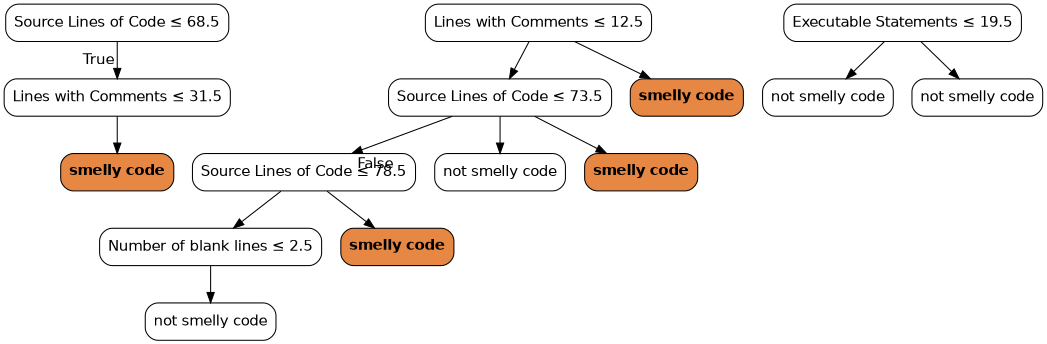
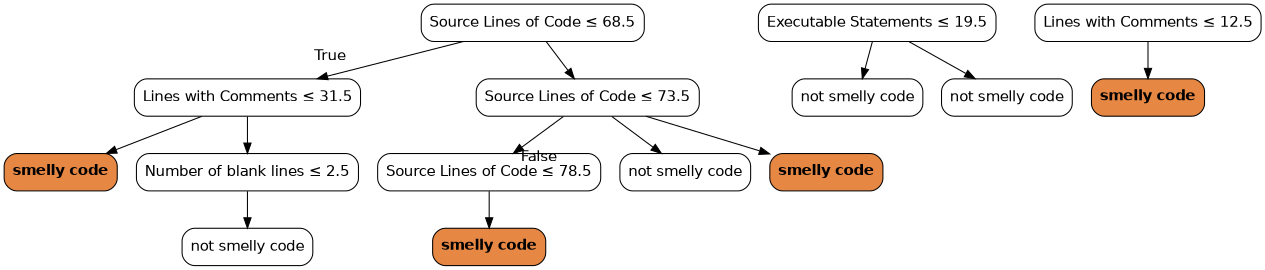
(522, 56) -> (557, 56)
(261, 206) -> (247, 130)
